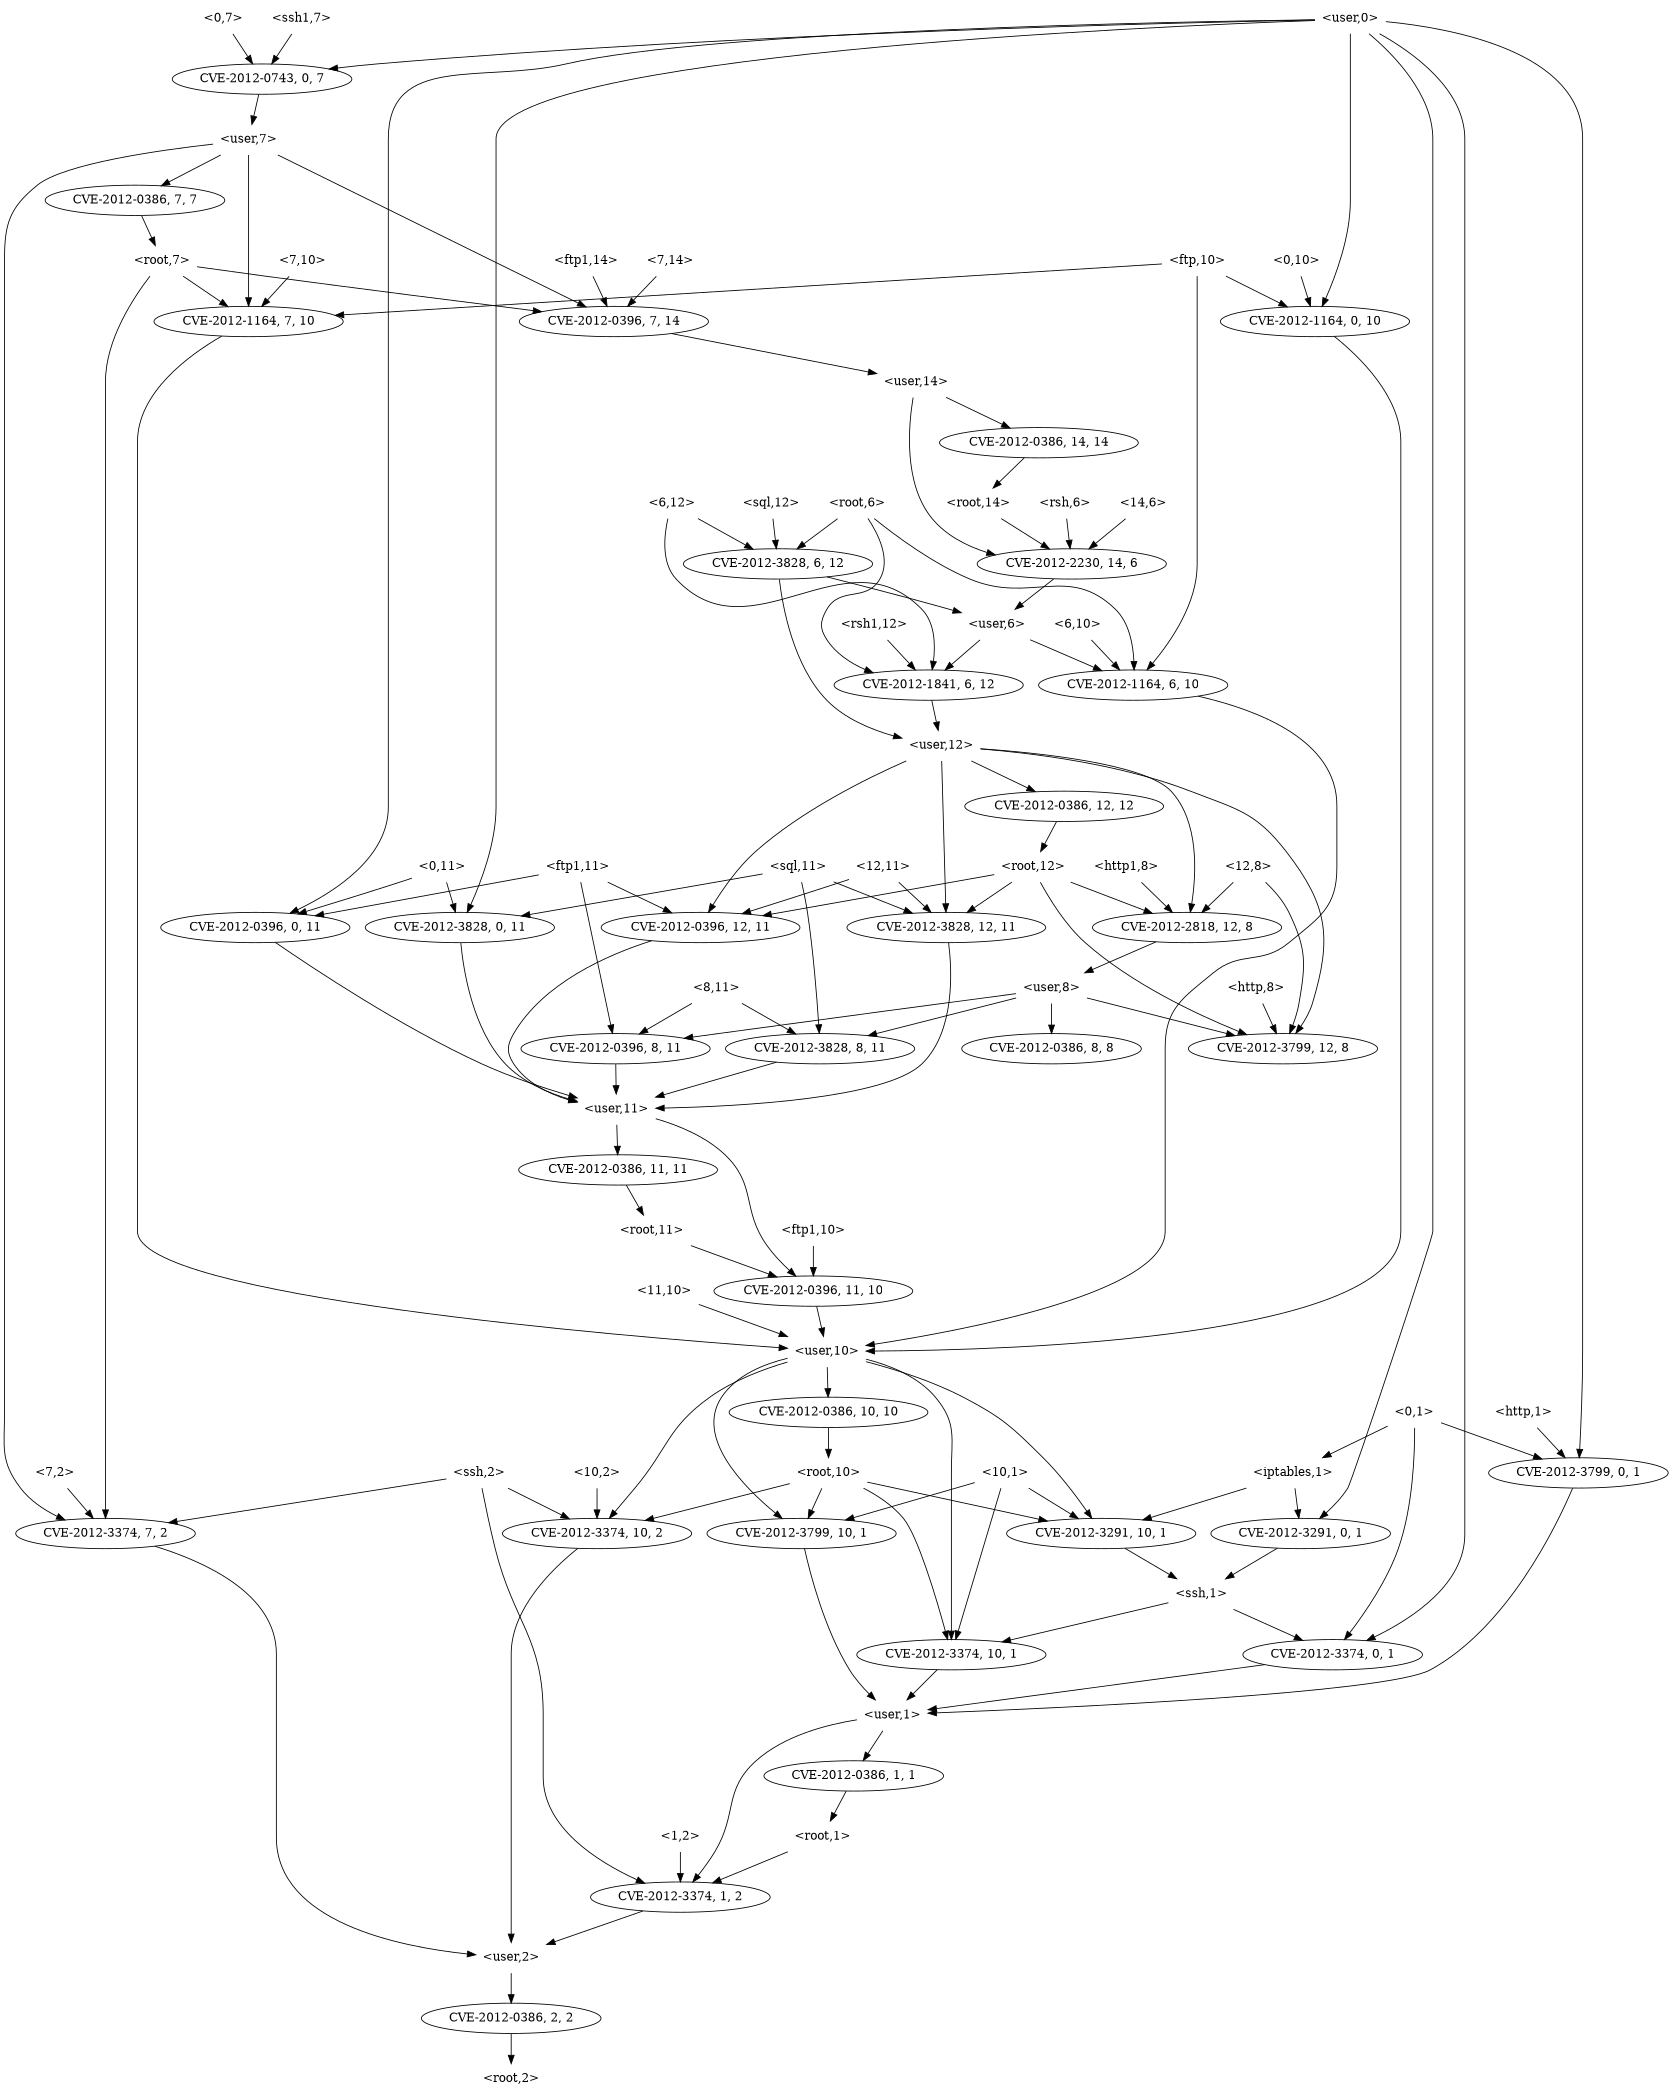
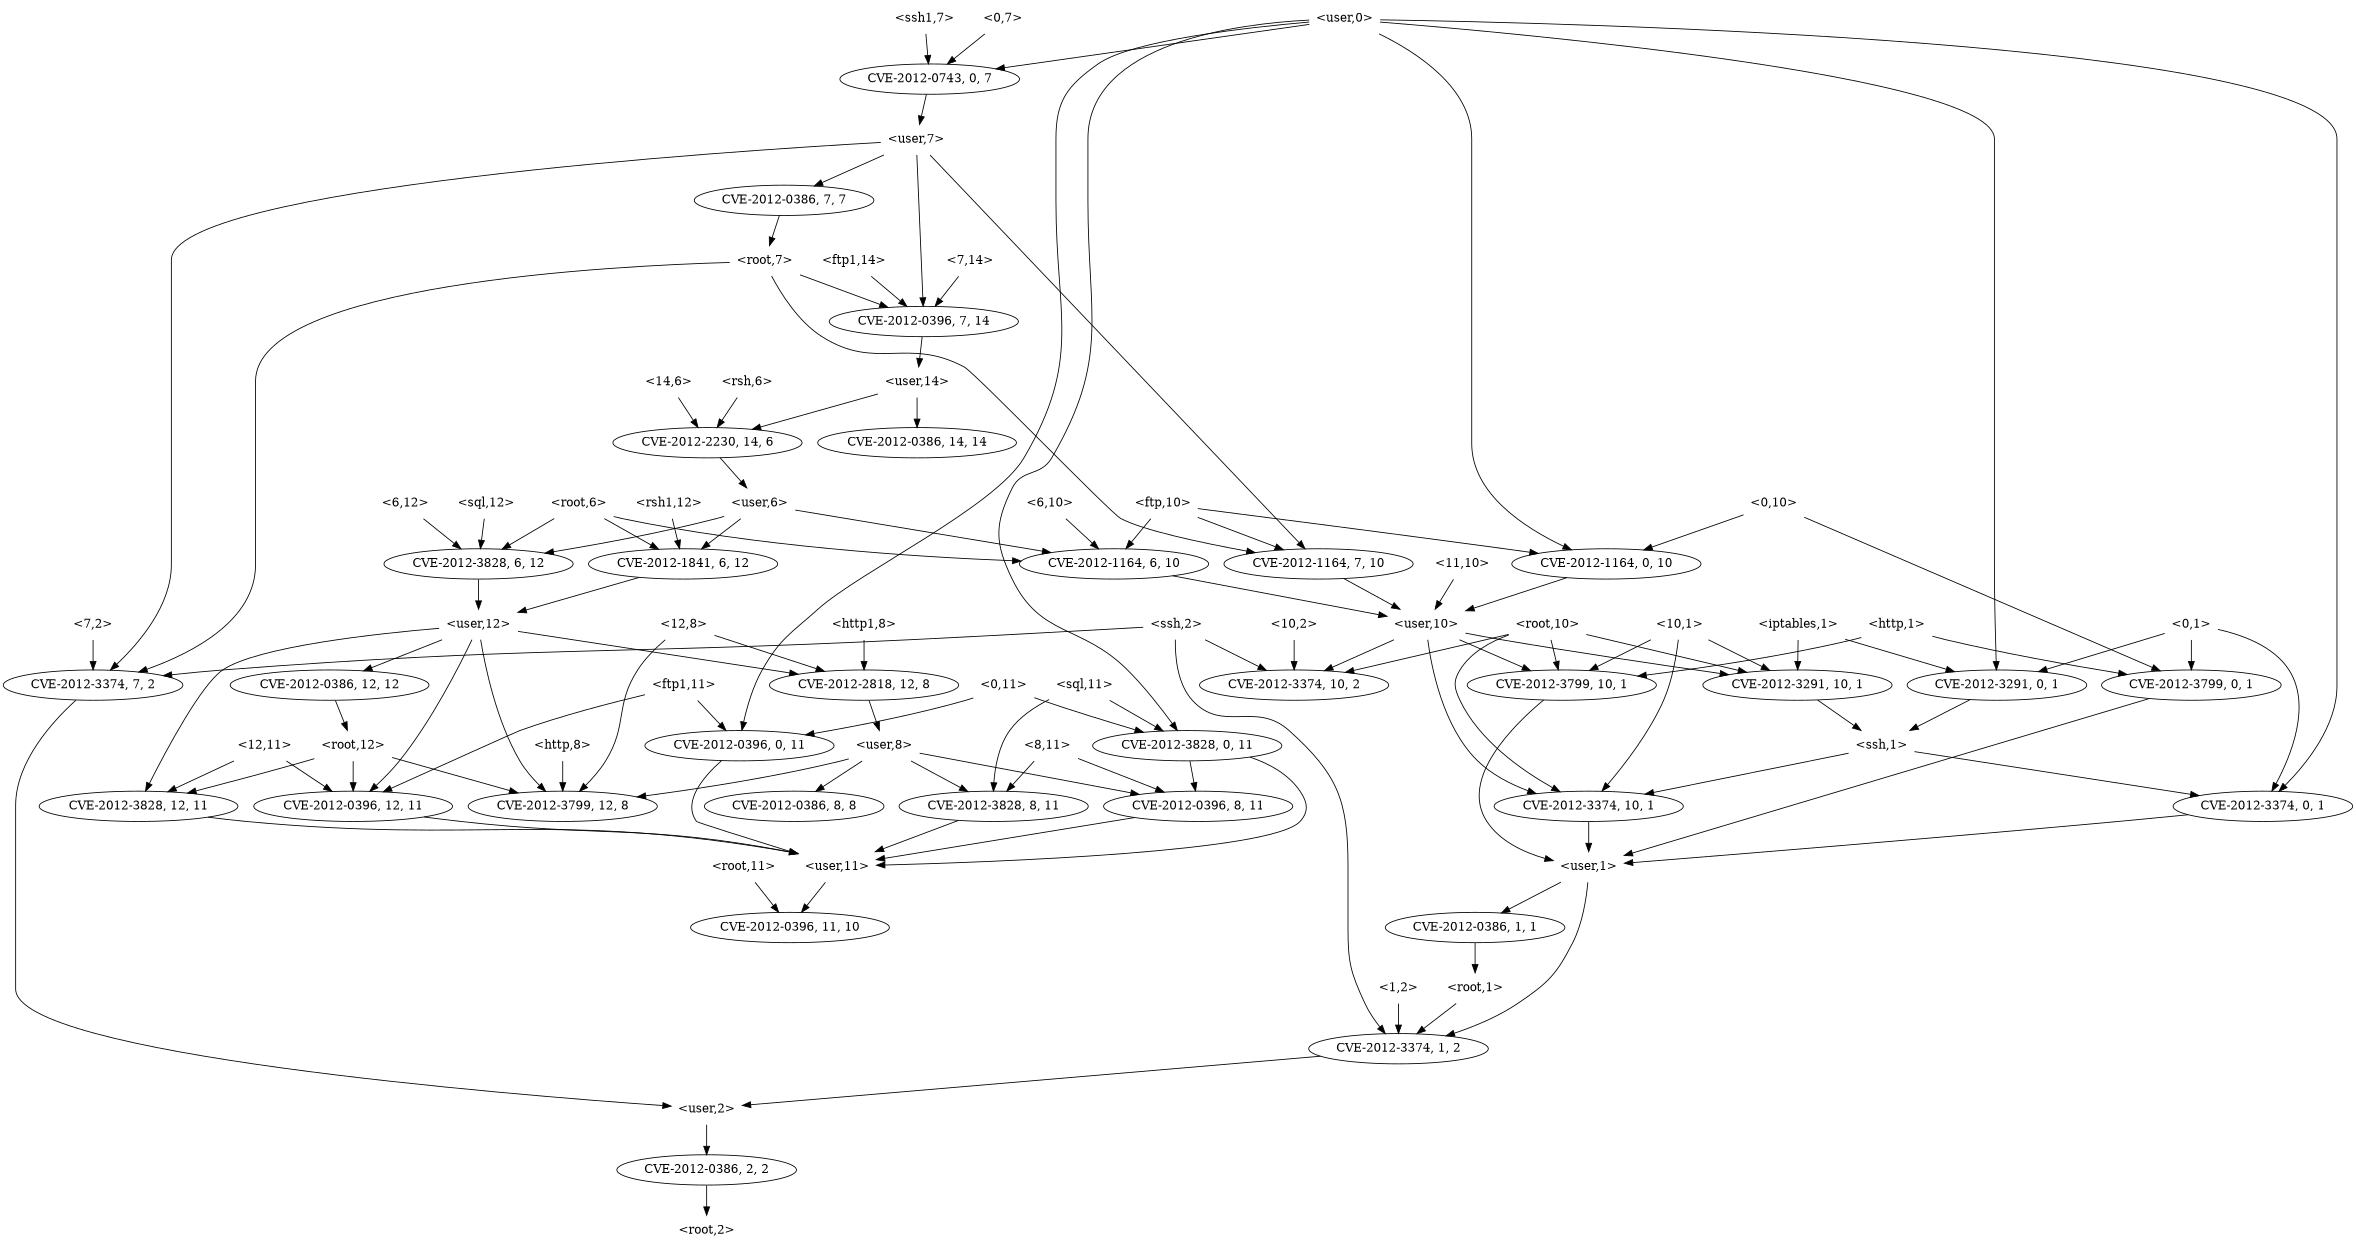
(302, 261) -> none
(978, 503) -> none
(795, 596) -> none
(922, 602) -> (648, 534)
none -> (1760, 658)
(1583, 670) -> (1978, 592)
(860, 892) -> none
(1108, 896) -> none
(596, 954) -> (1192, 772)
(618, 1170) -> none
(813, 1231) -> none
(819, 1317) -> none
(829, 1412) -> none
(1359, 1440) -> (2103, 652)
(511, 1730) -> none
